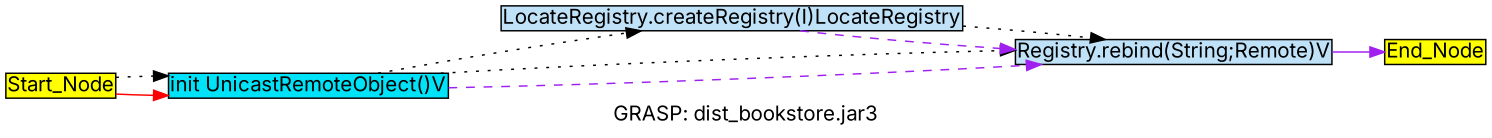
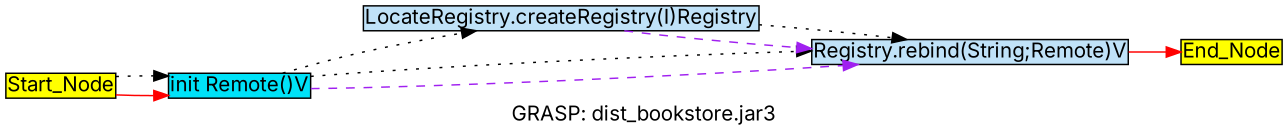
(732, 18) -> (561, 18)
(1351, 52) -> (1147, 52)
(308, 86) -> (240, 86)
